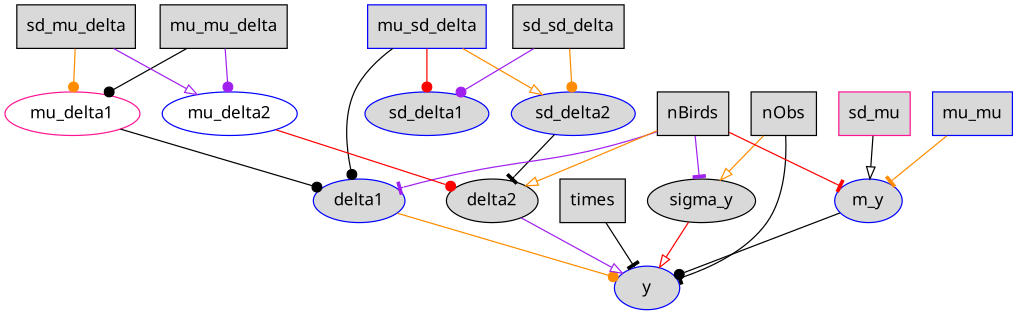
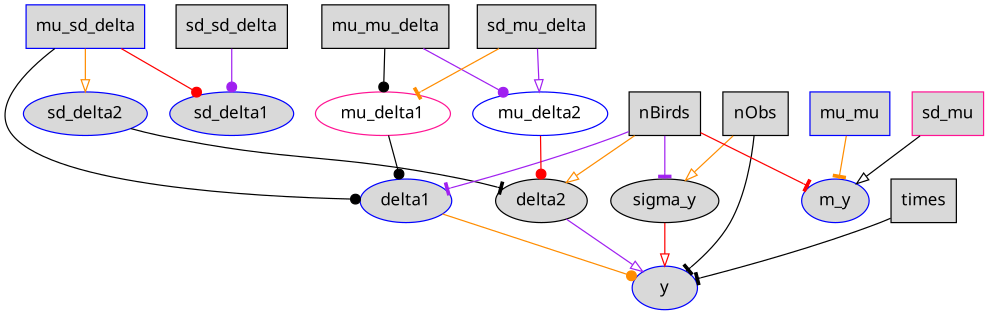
(74, 65) -> (452, 74)
(571, 65) -> none
(762, 243) -> none
